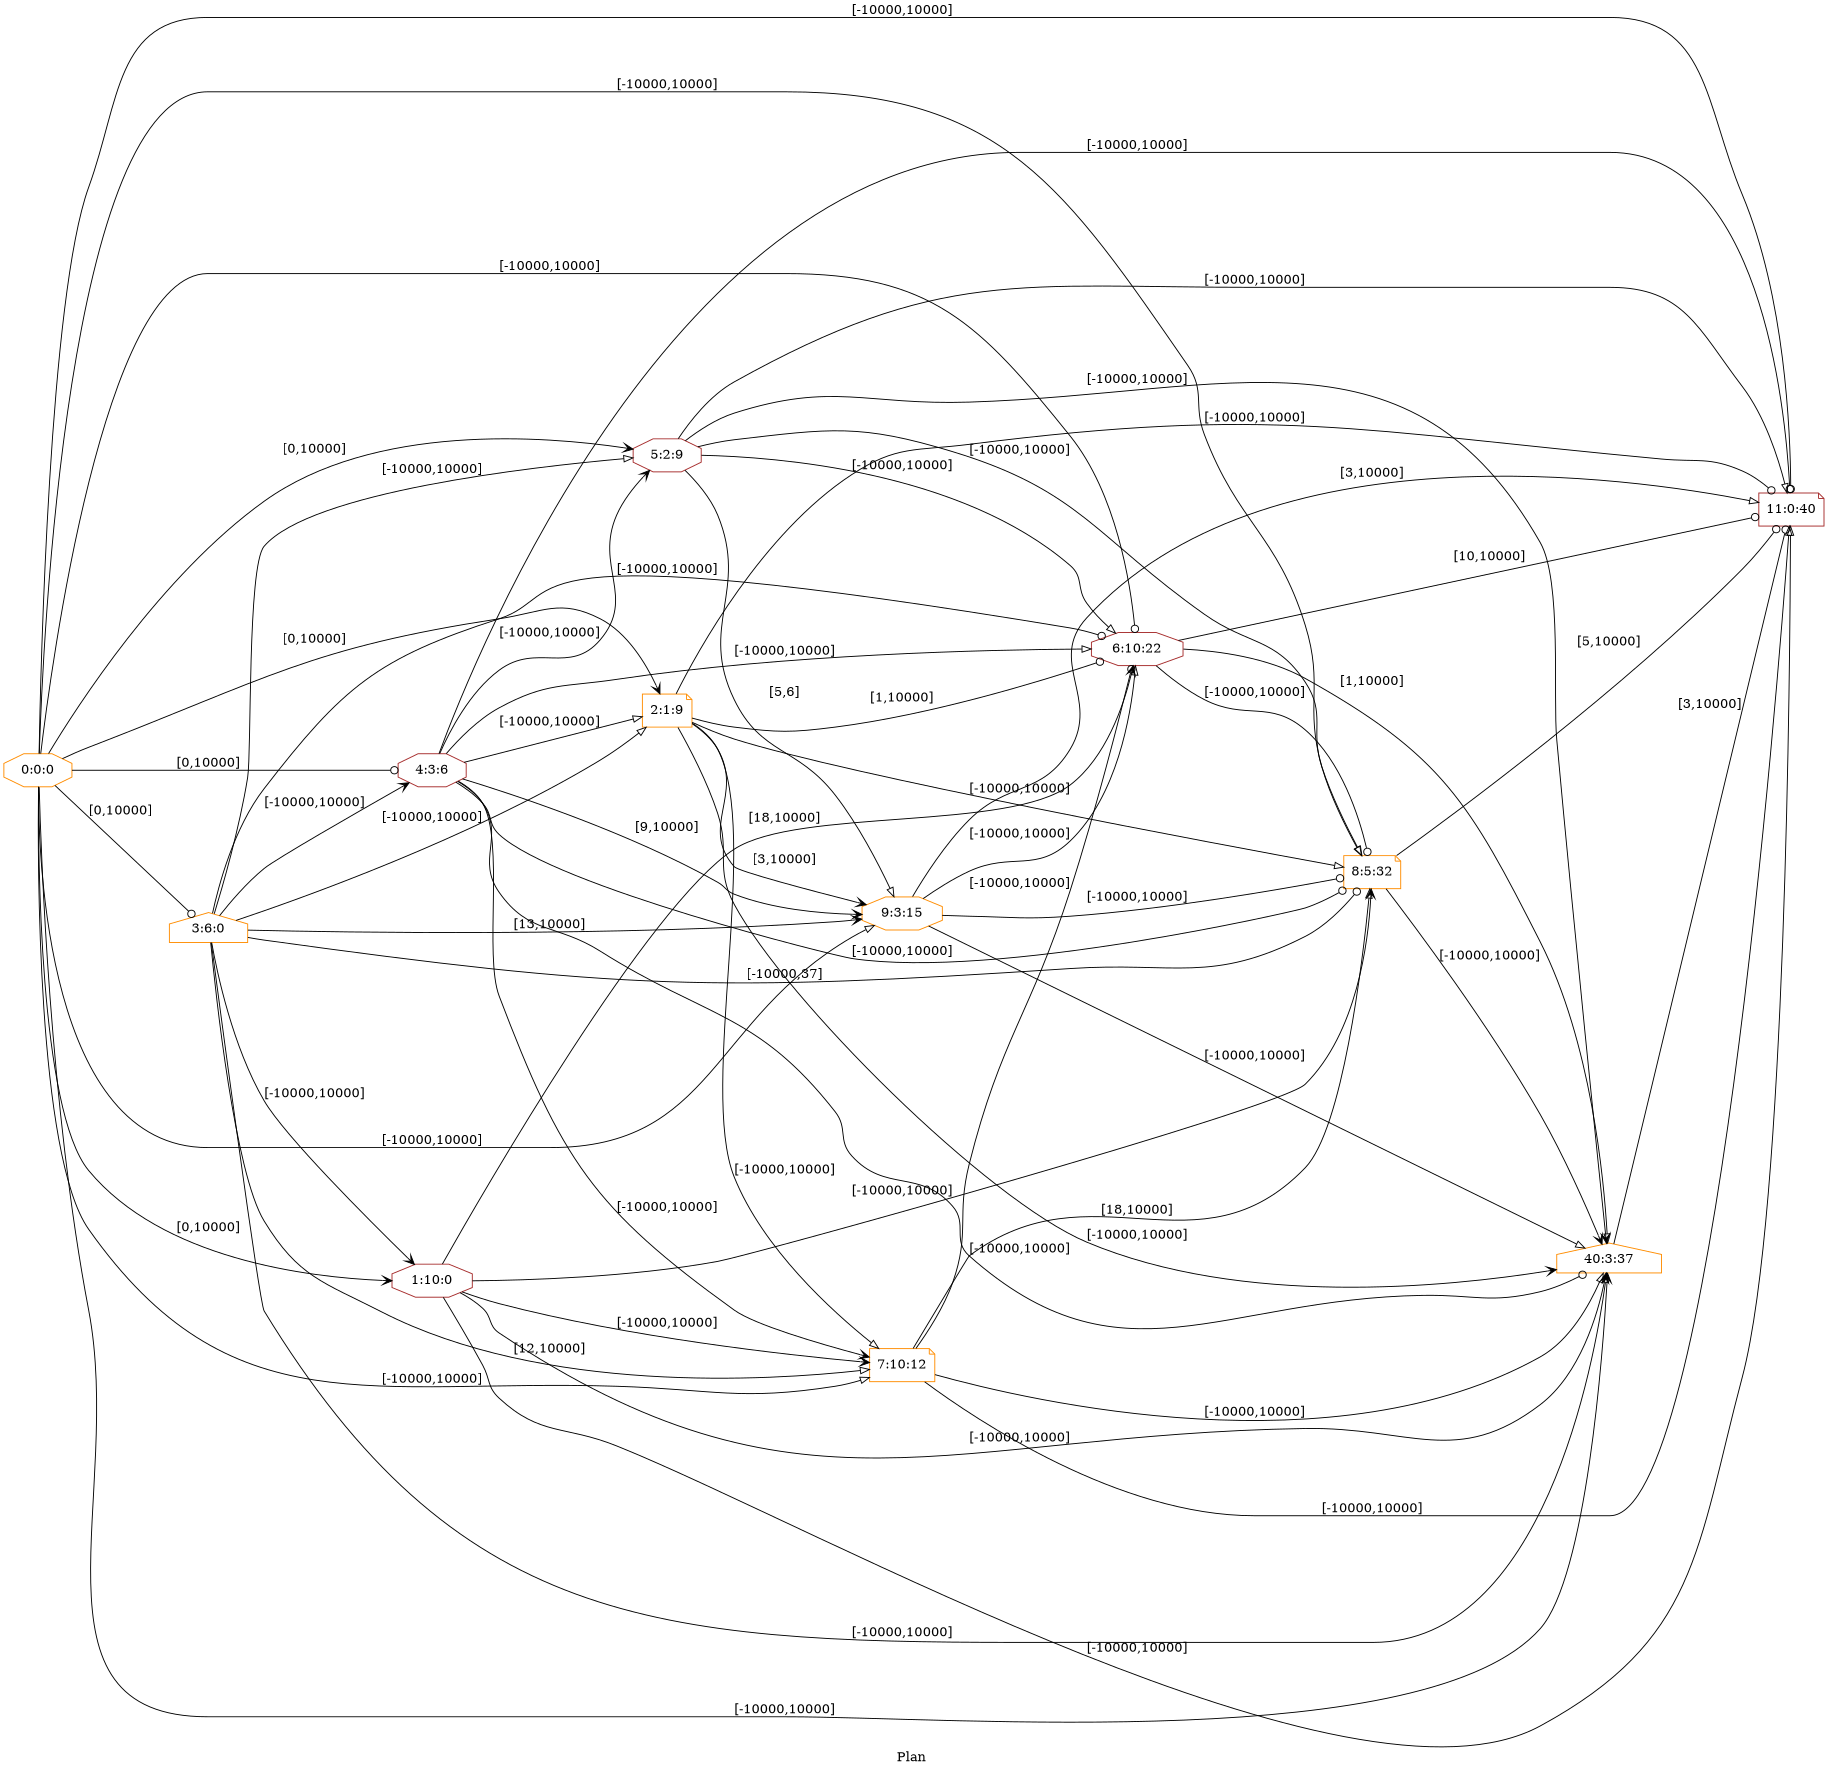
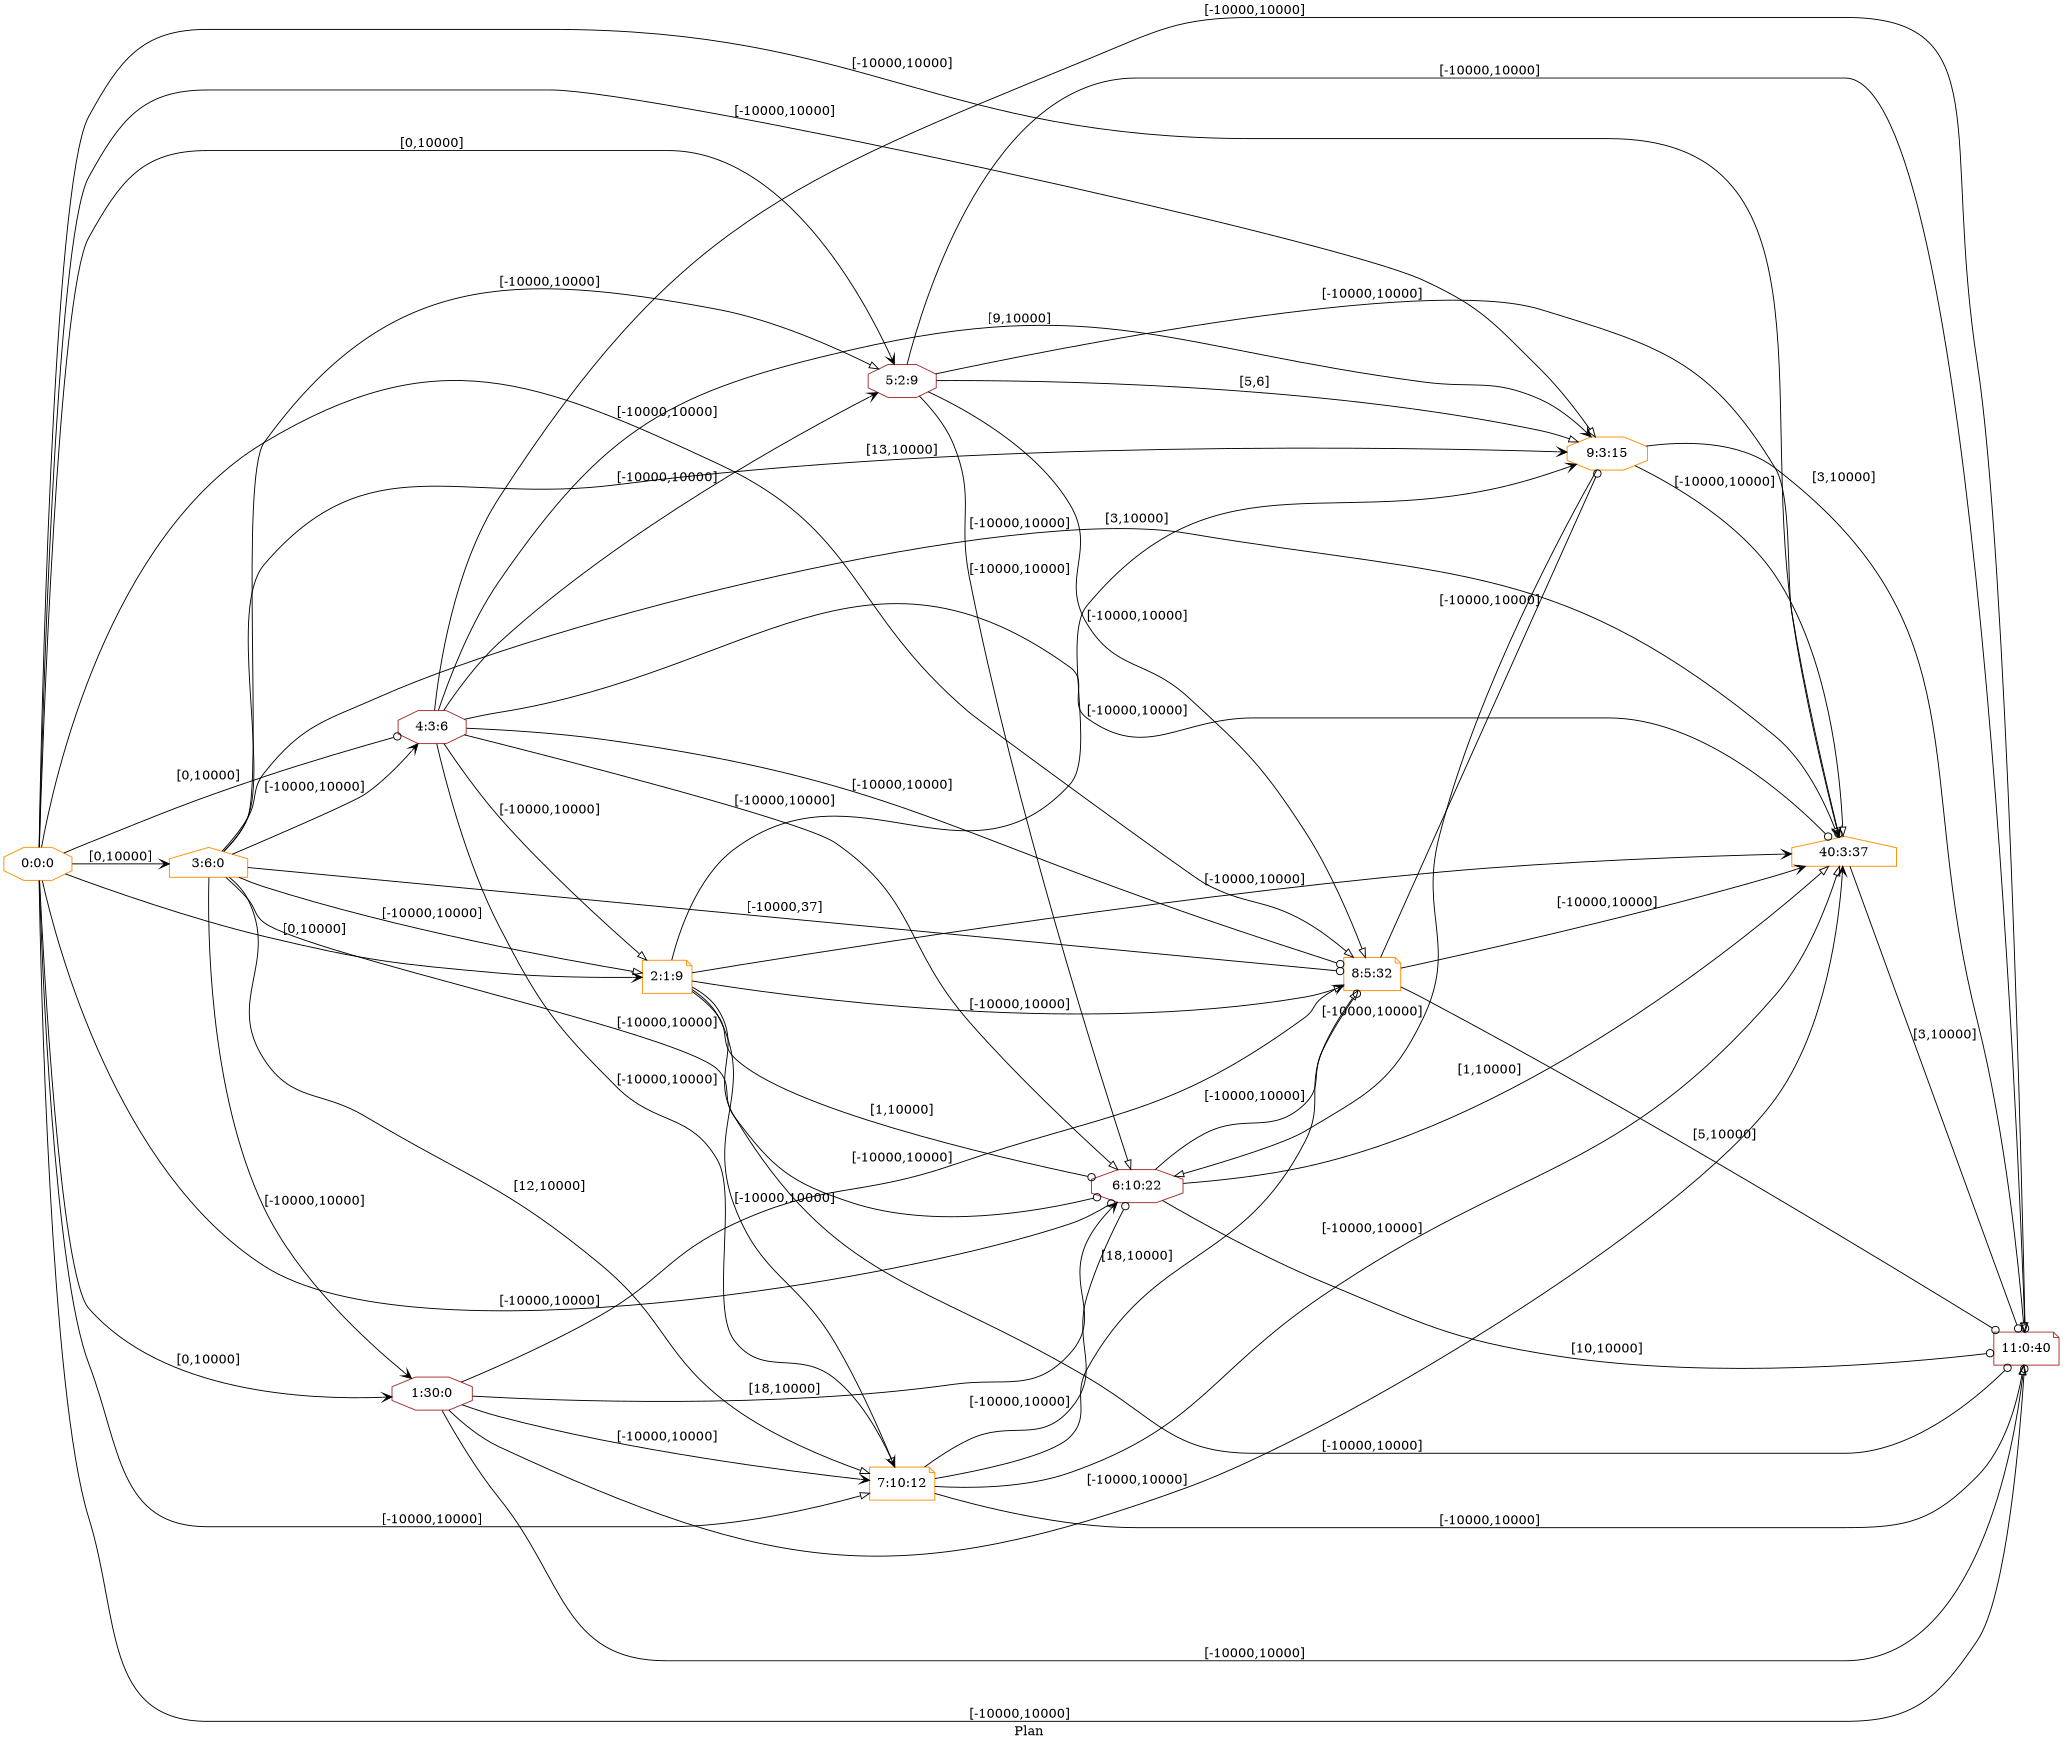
(1468, 453) -> (1564, 317)
(122, 848) -> (116, 864)
(1140, 909) -> (1483, 729)
(432, 1281) -> (432, 1394)
